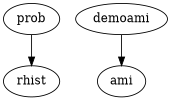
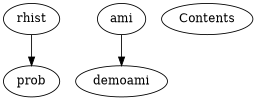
none -> (207, 19)
(32, 46) -> (32, 46)
(122, 46) -> (122, 46)
